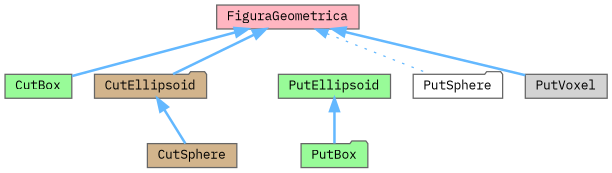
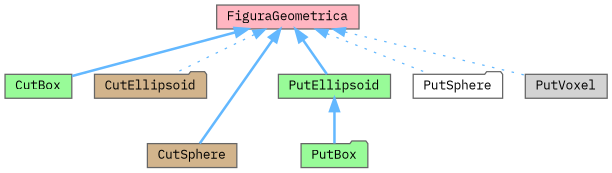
(214, 54) -> (214, 54)
(435, 54) -> (435, 54)
none -> (315, 57)
(175, 126) -> (236, 92)
